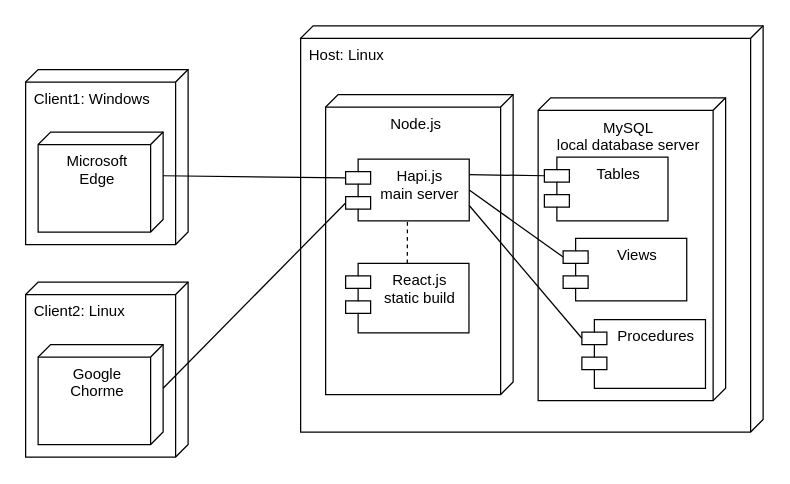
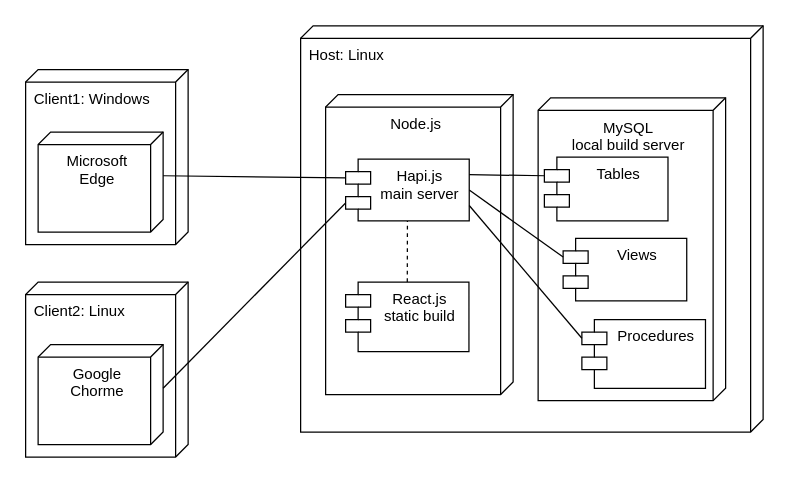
(629, 137) -> (629, 137)
(407, 298) -> (407, 317)
